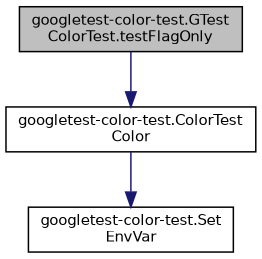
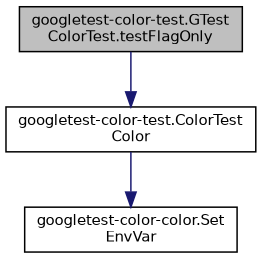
(131, 230) -> (131, 230)
